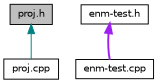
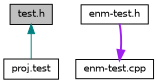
(31, 14) -> (31, 14)
(108, 47) -> (121, 37)
(31, 69) -> (31, 69)
